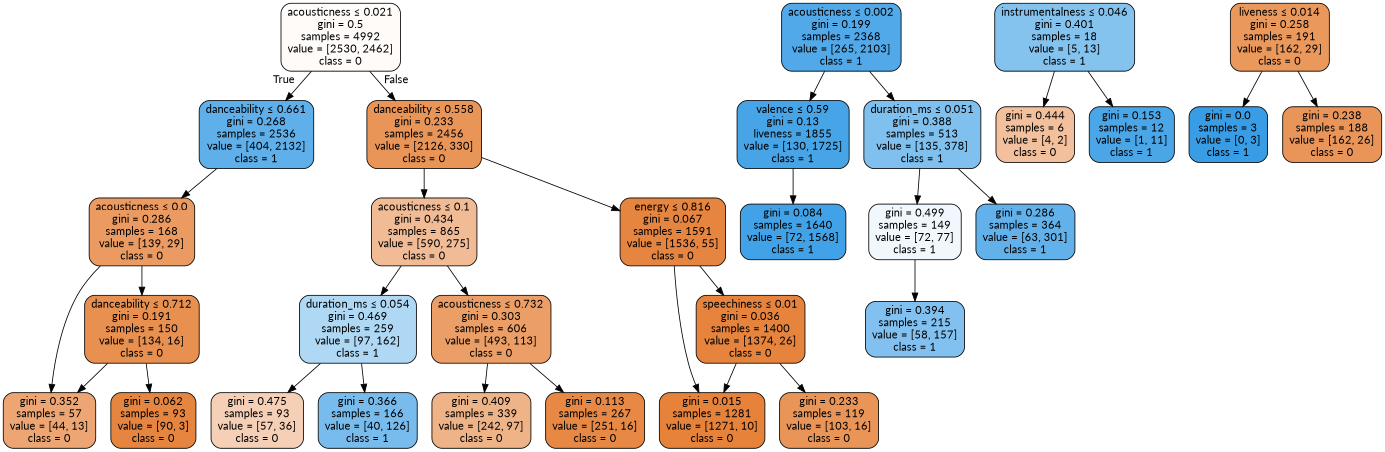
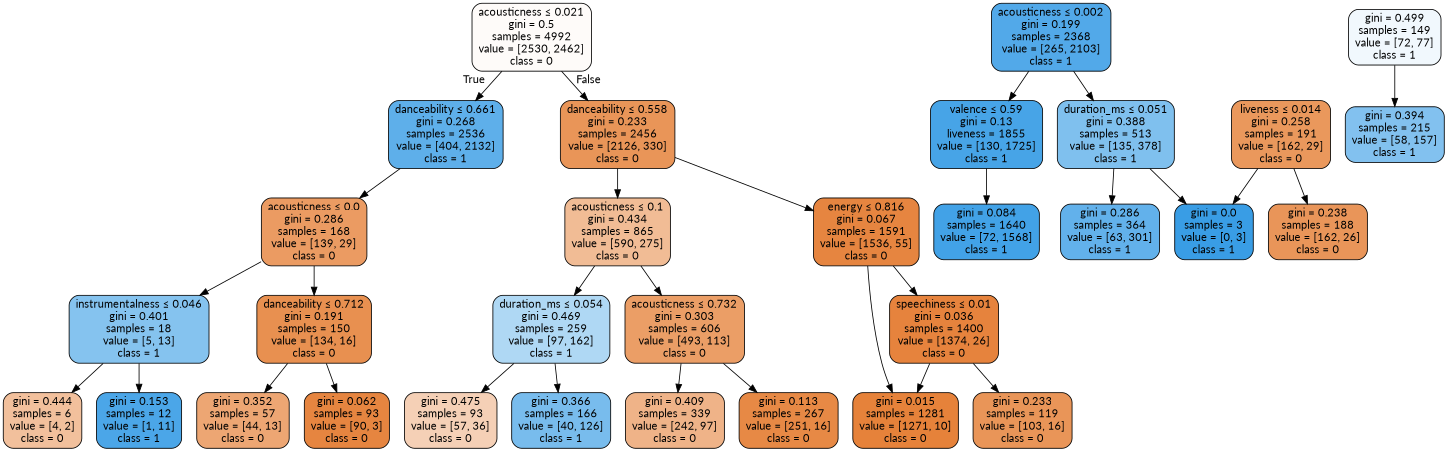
(919, 182) -> (1165, 183)
(66, 321) -> (234, 276)
